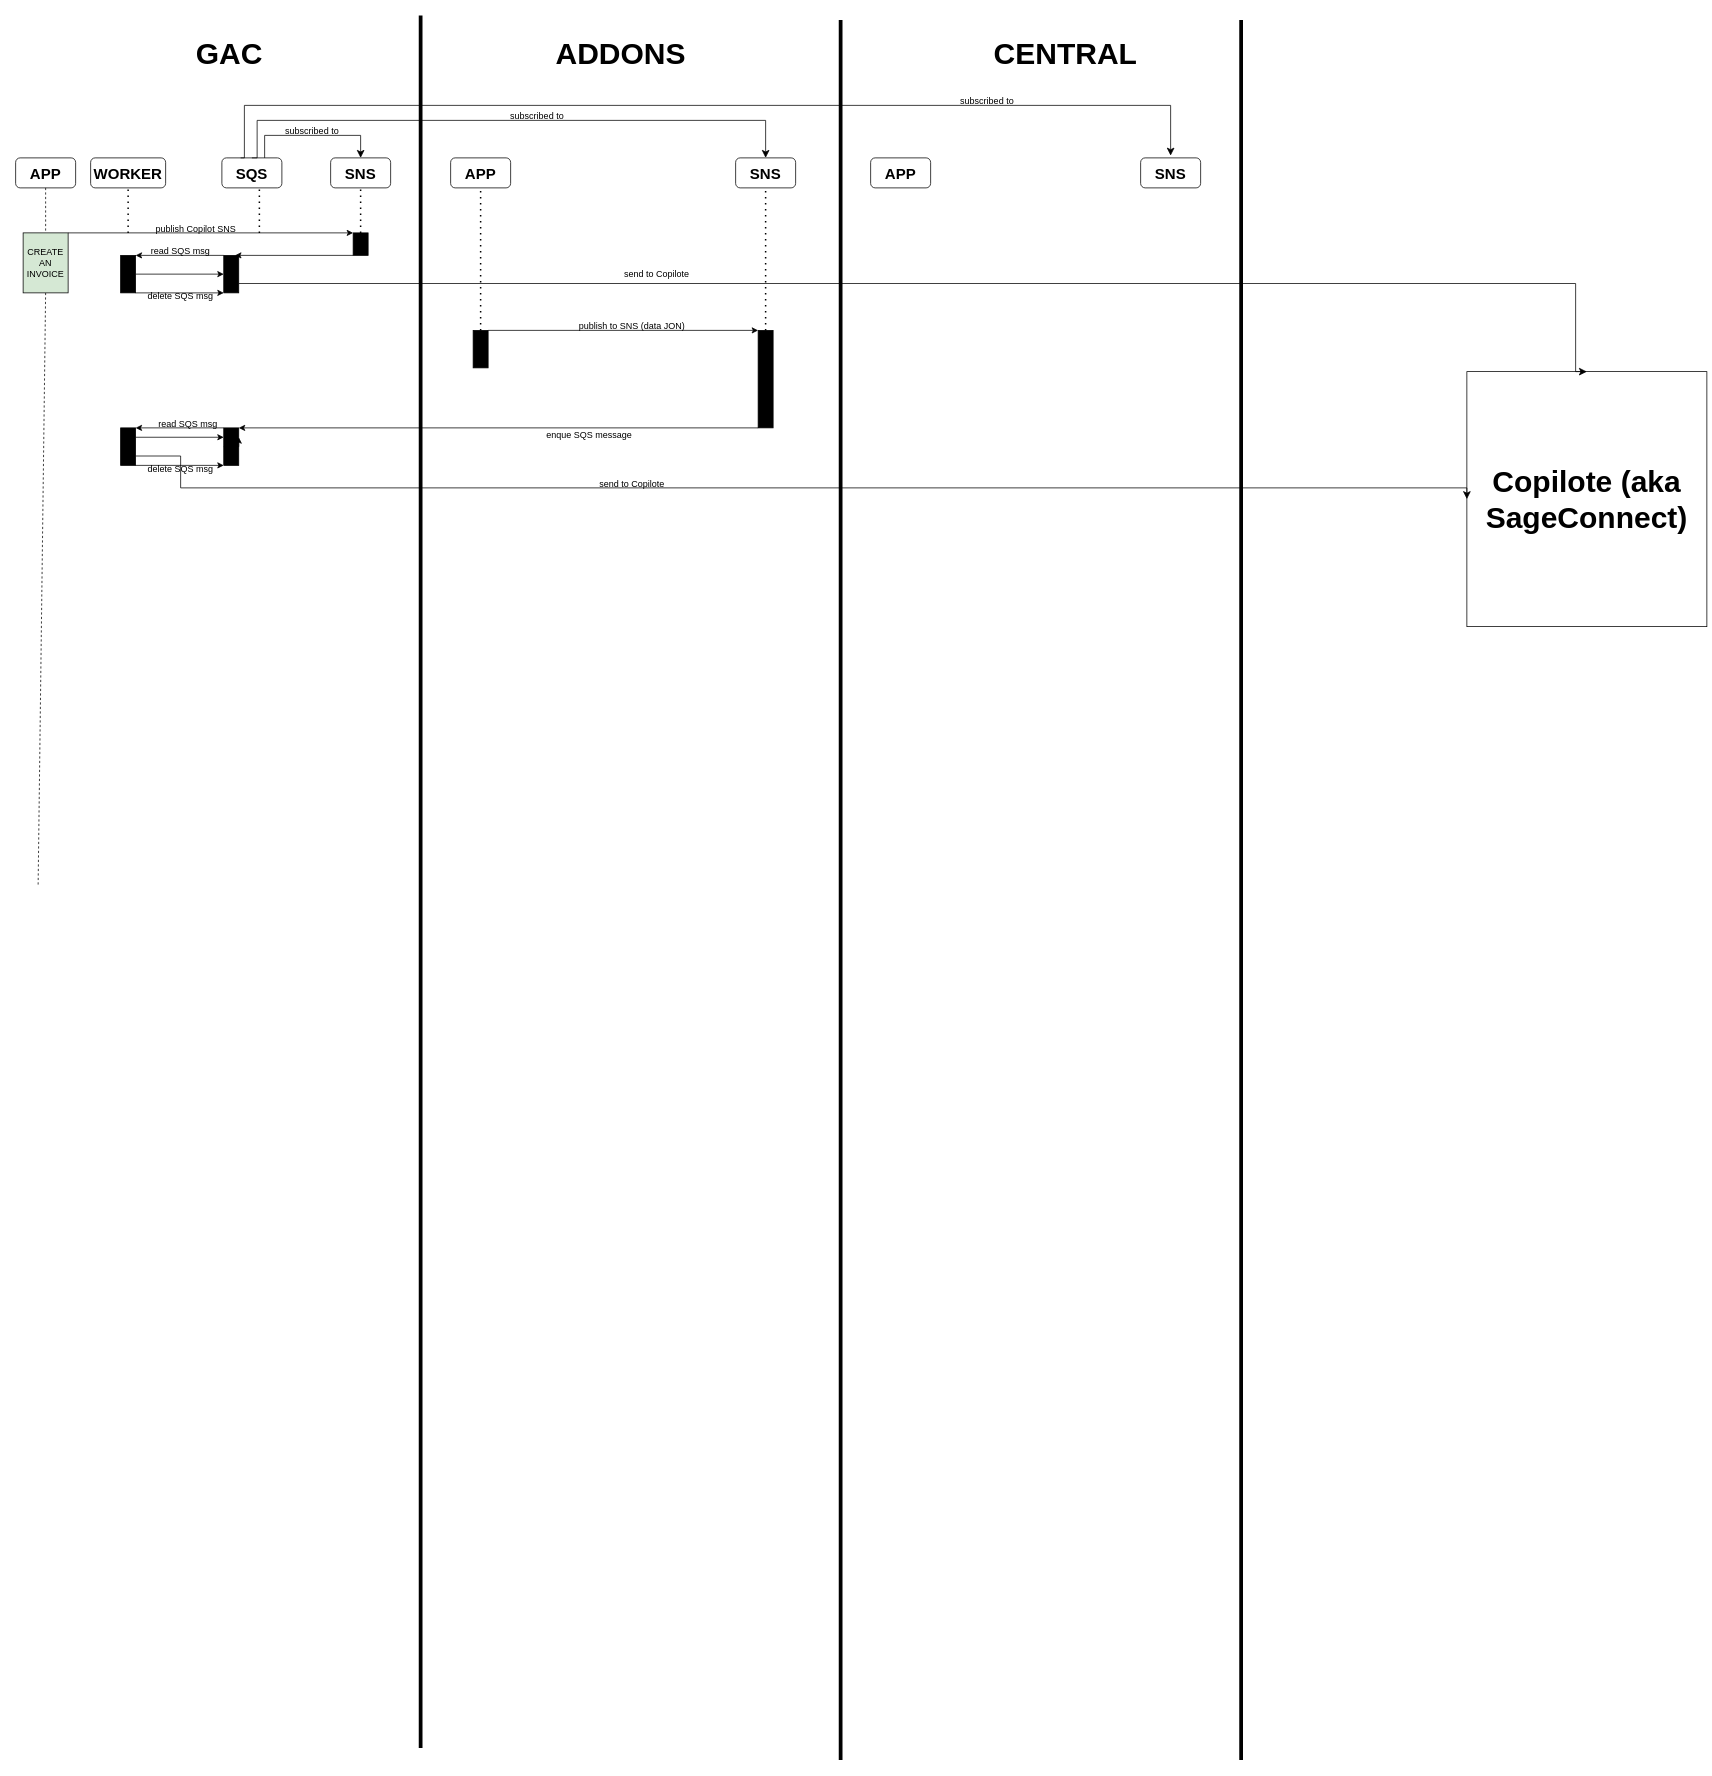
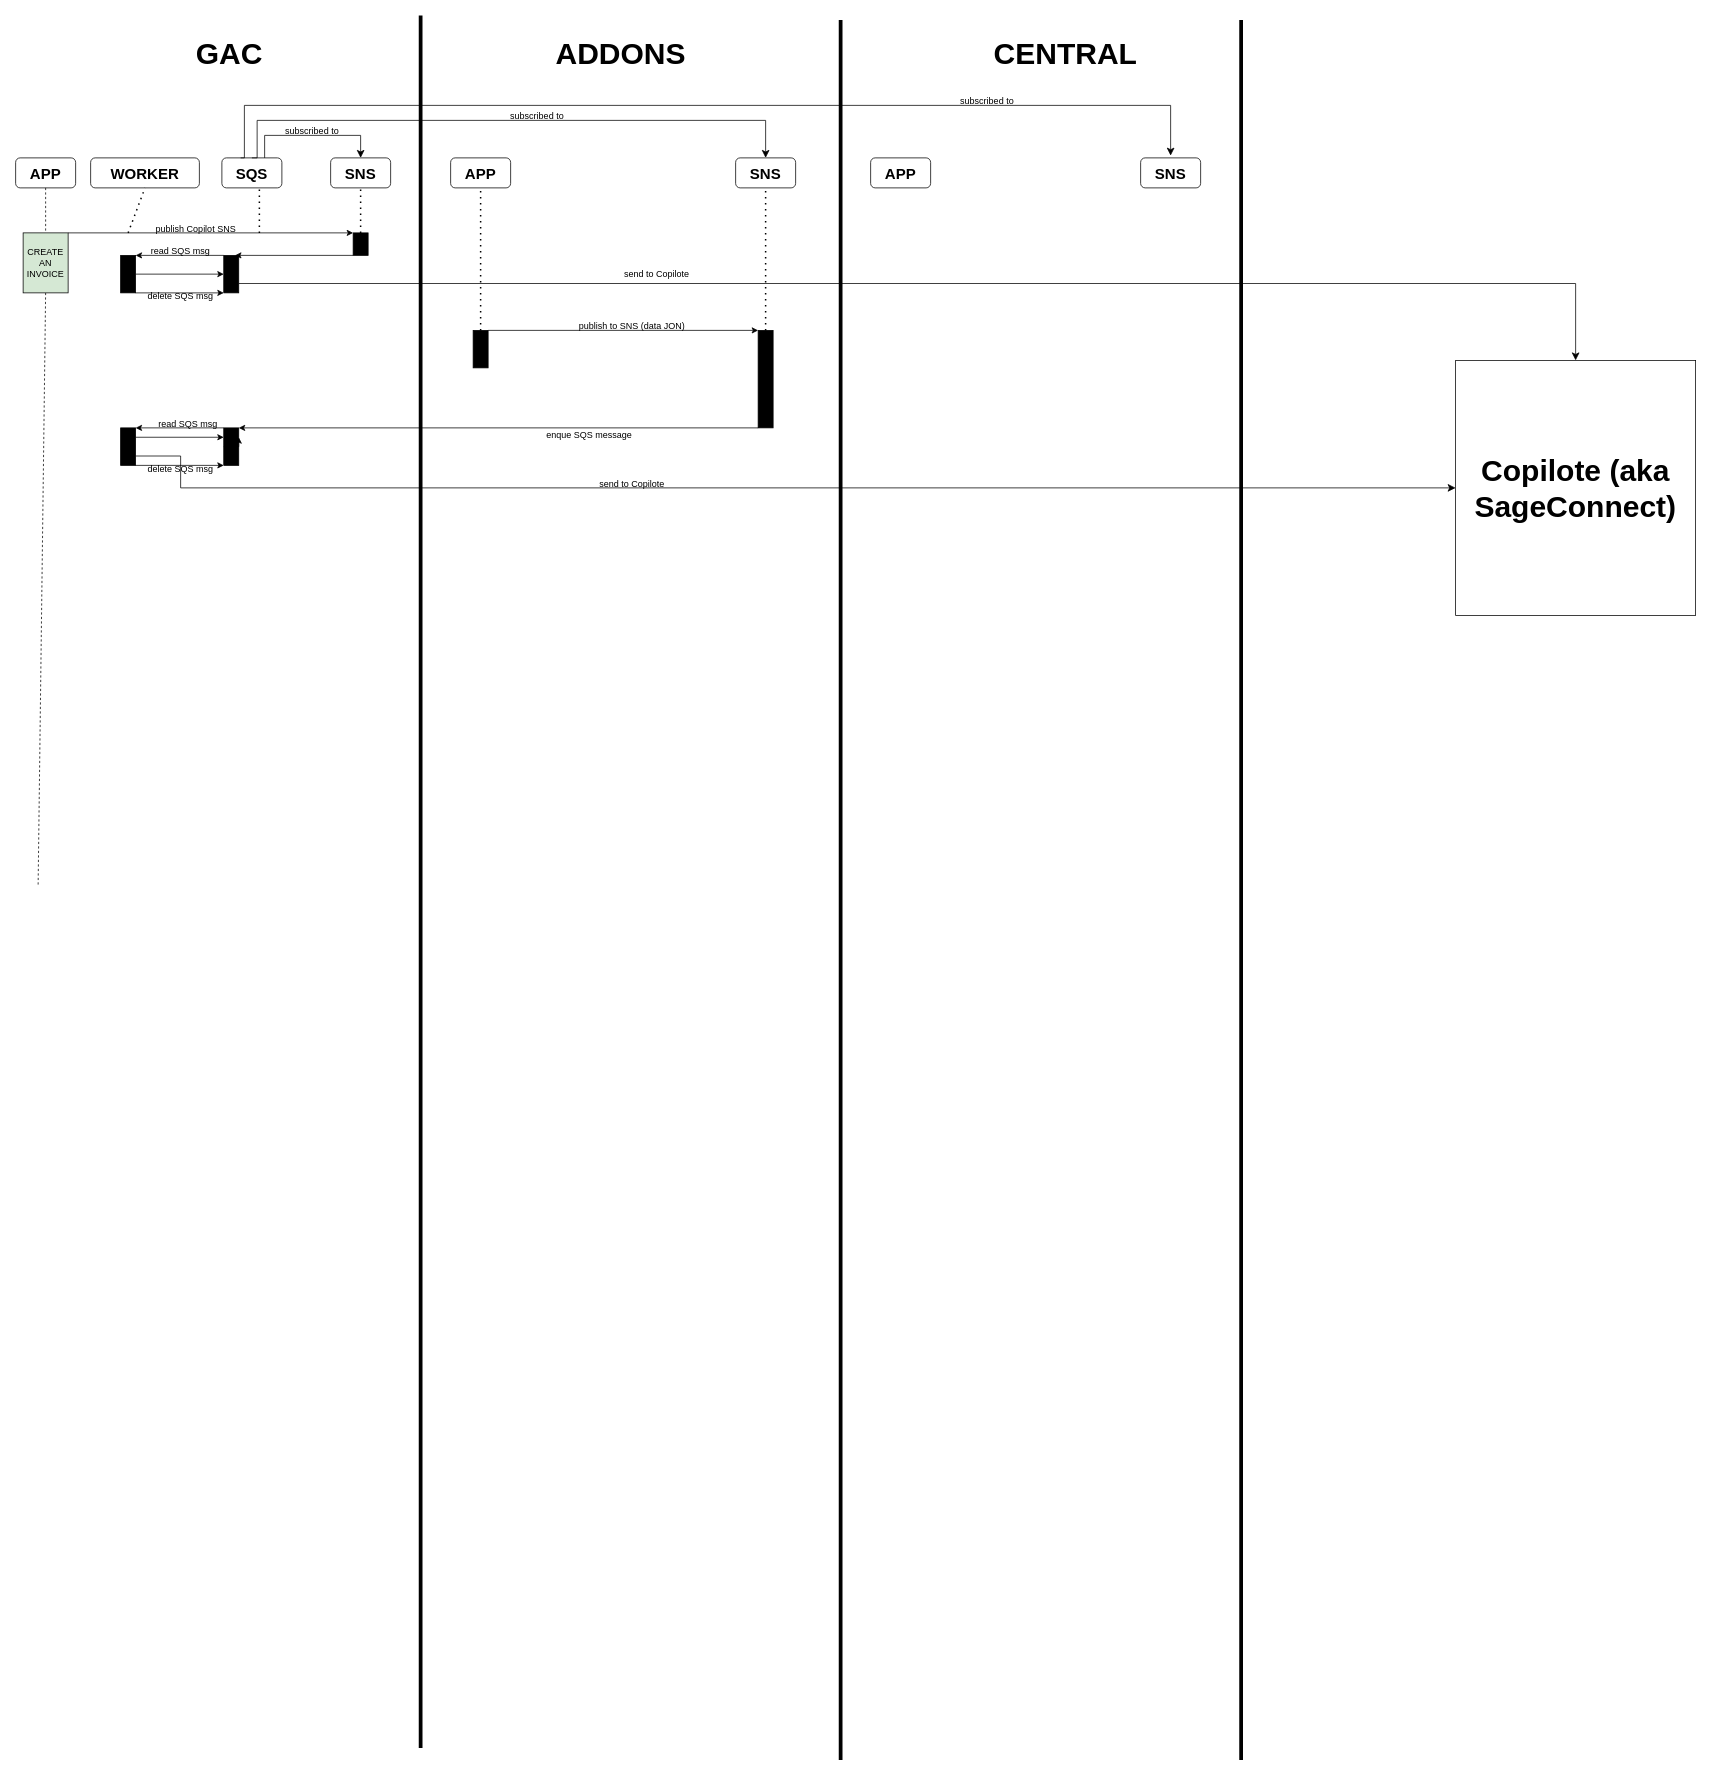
(128, 173) -> (145, 173)
(1587, 499) -> (1575, 488)
